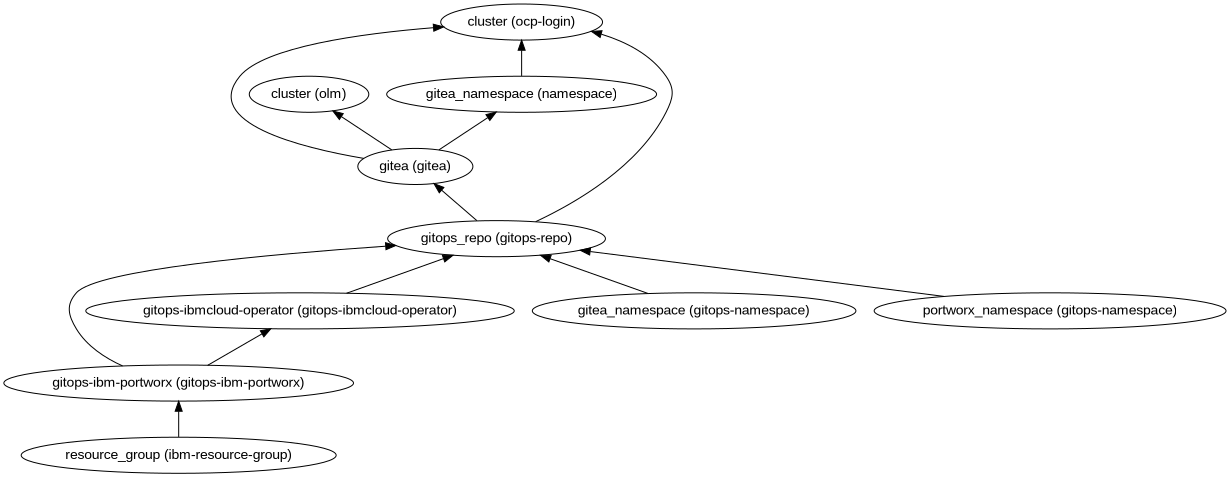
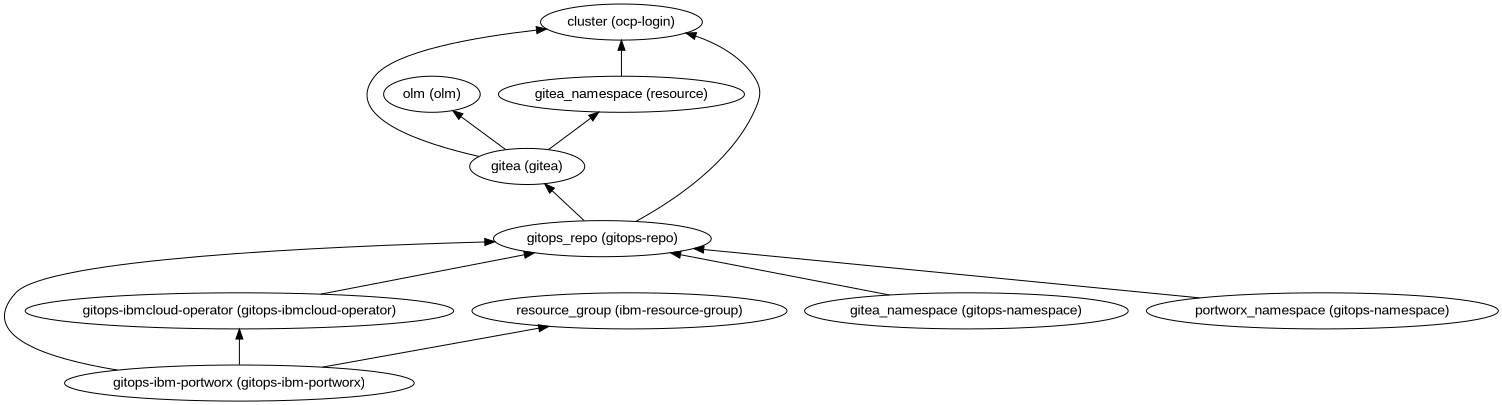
(309, 94) -> (432, 94)
(522, 94) -> (621, 94)
(179, 424) -> (431, 348)
